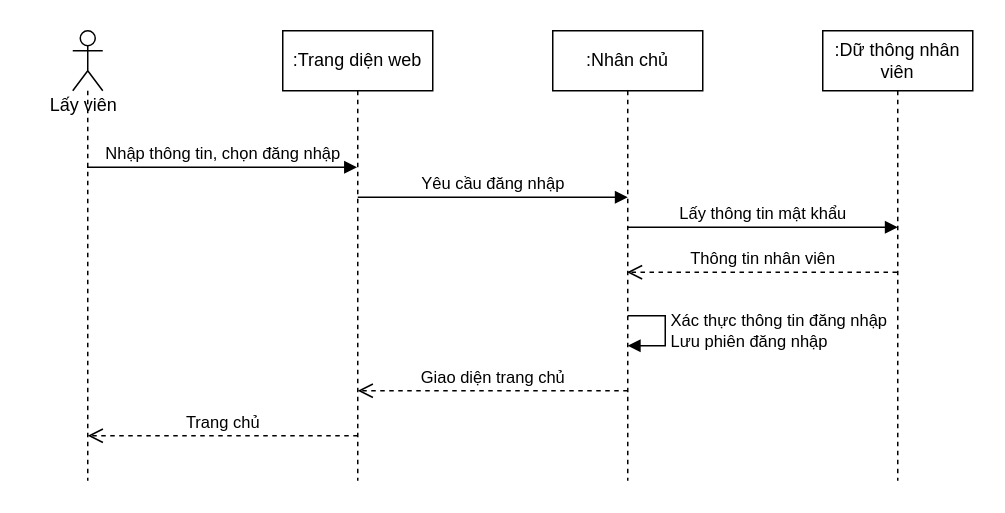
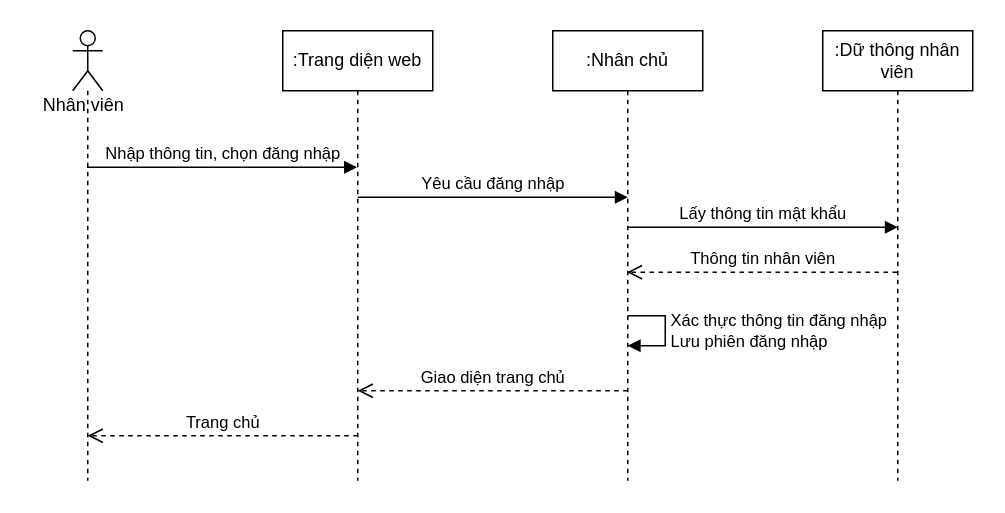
(84, 106) -> (84, 106)
